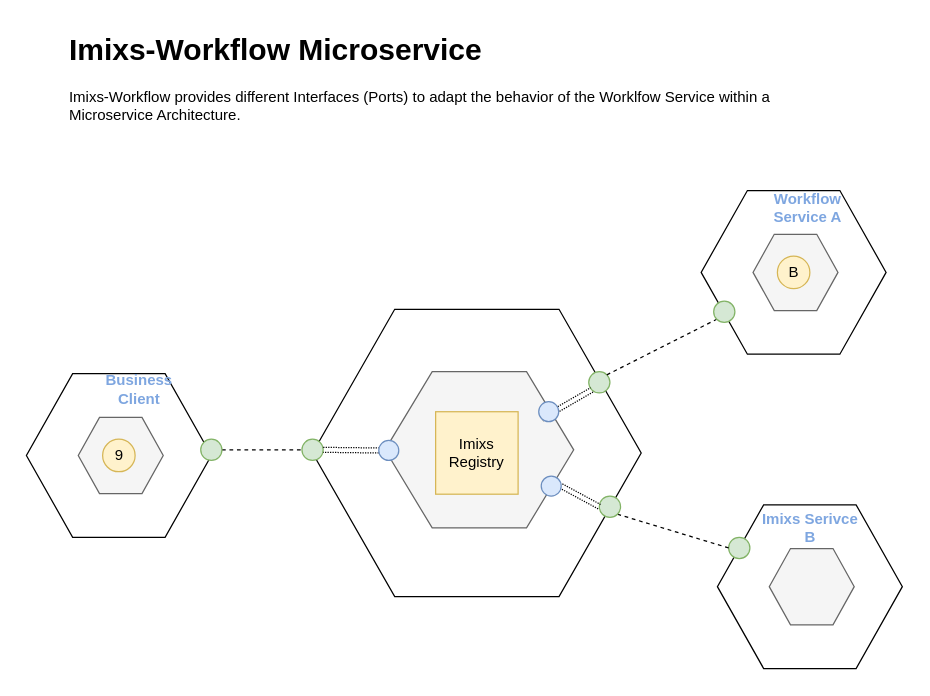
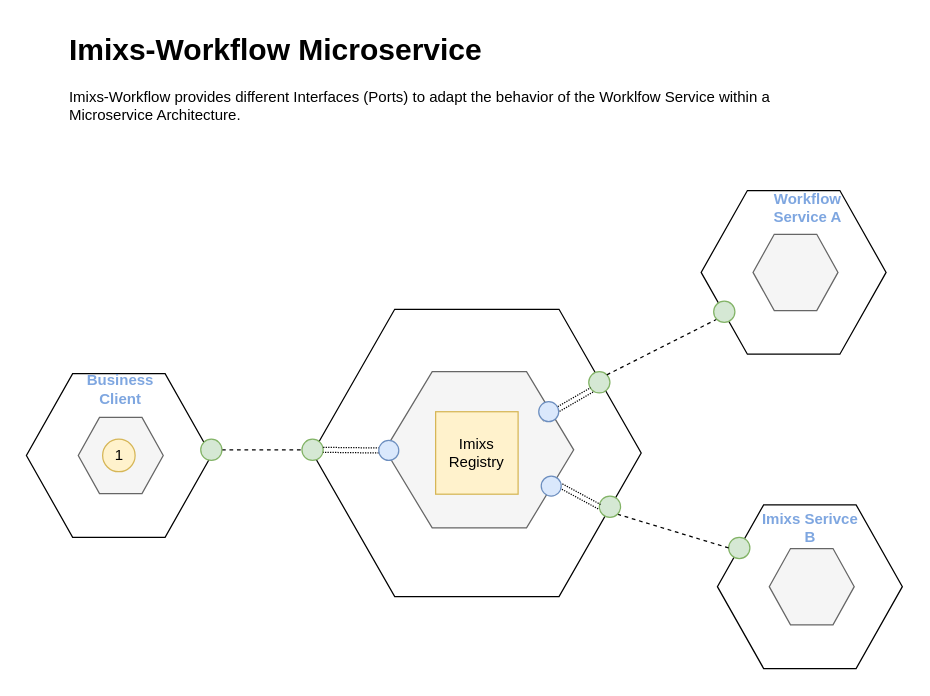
(794, 273) -> none
(139, 389) -> (121, 389)
(119, 456) -> (119, 456)
